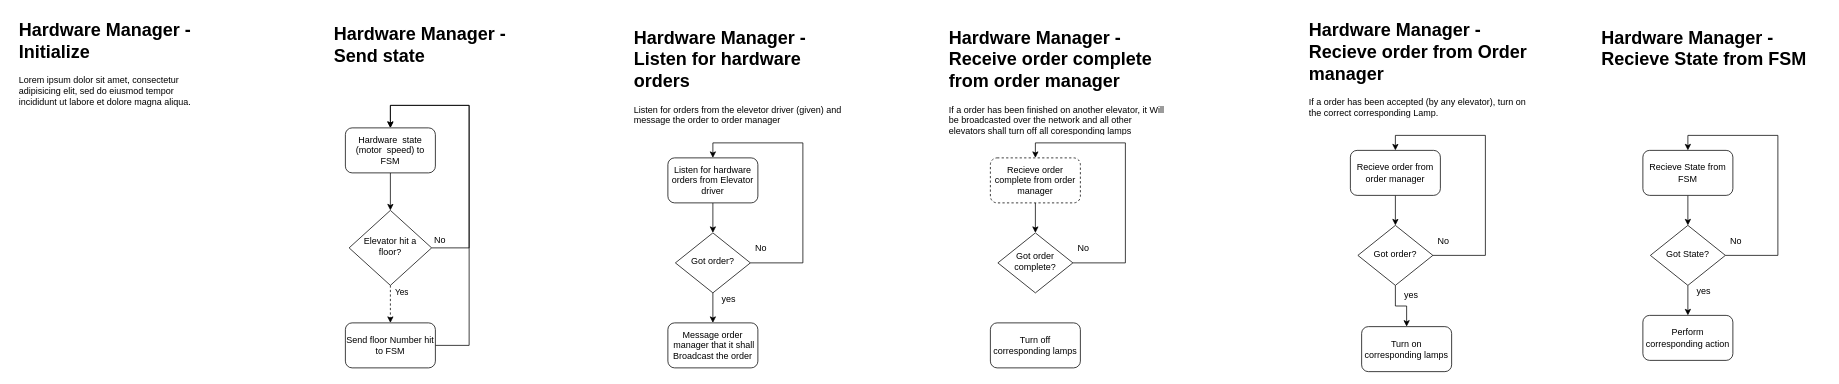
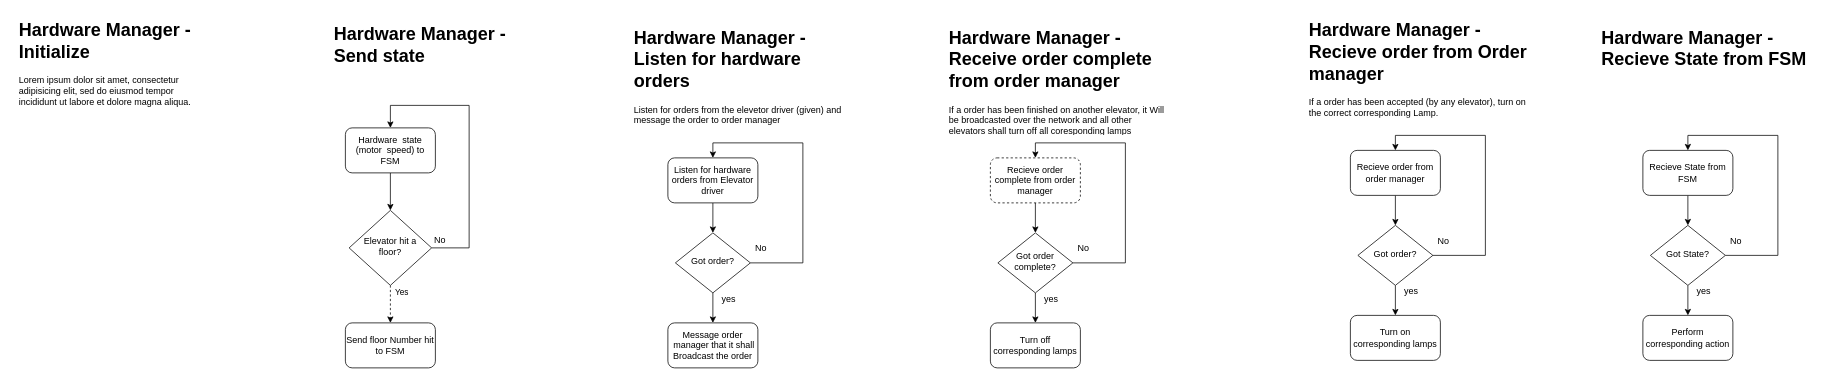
none -> (1035, 305)
(469, 314) -> none
(1407, 349) -> (1395, 338)
